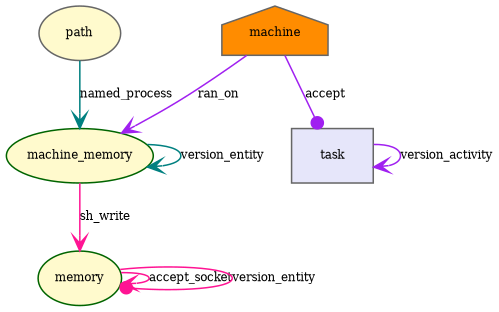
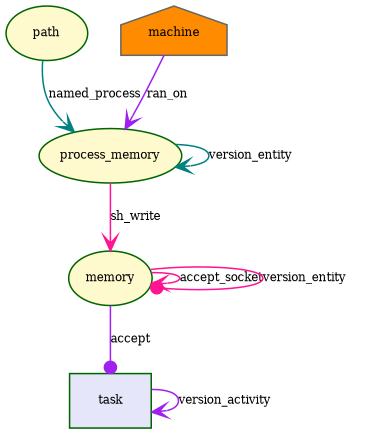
(80, 33) -> (47, 33)
(300, 86) -> (110, 333)
(80, 156) -> (110, 156)
(332, 156) -> (110, 401)
